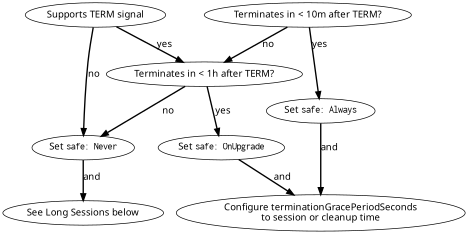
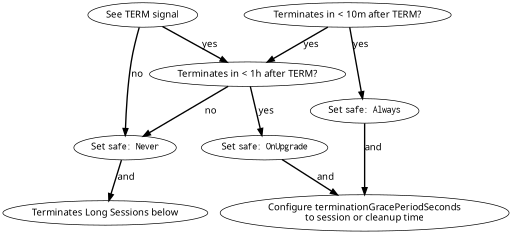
(95, 15) -> (143, 15)
(268, 45) -> (311, 45)
(83, 213) -> (105, 213)
